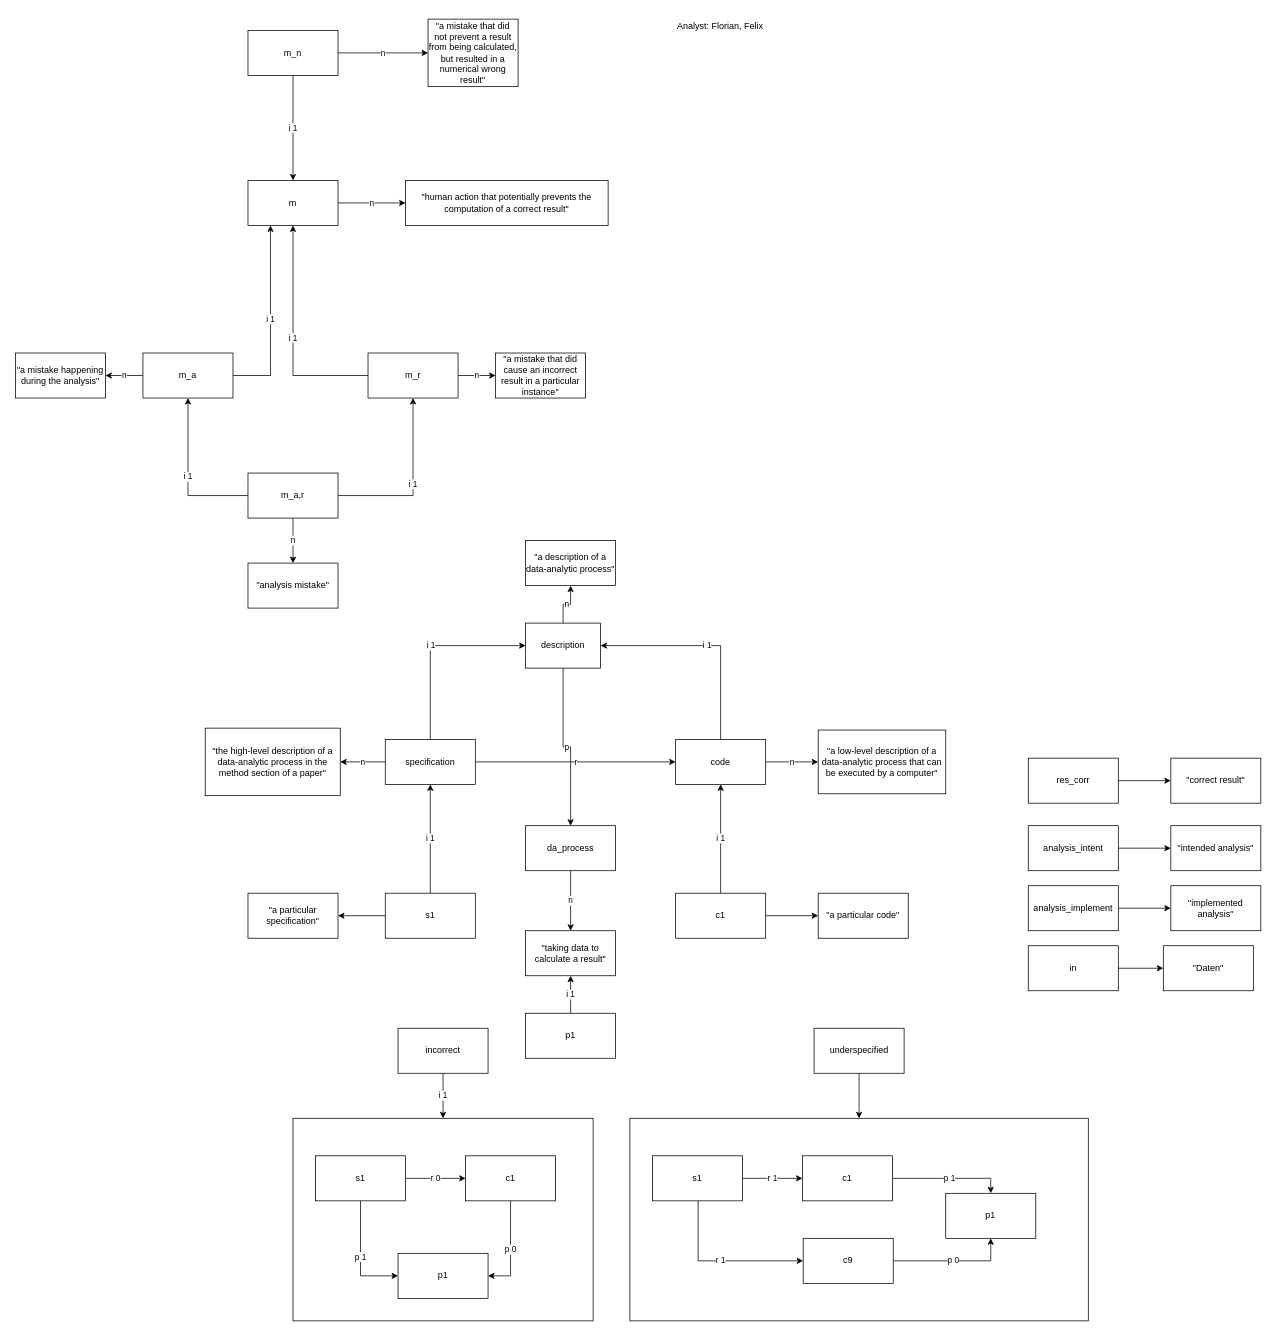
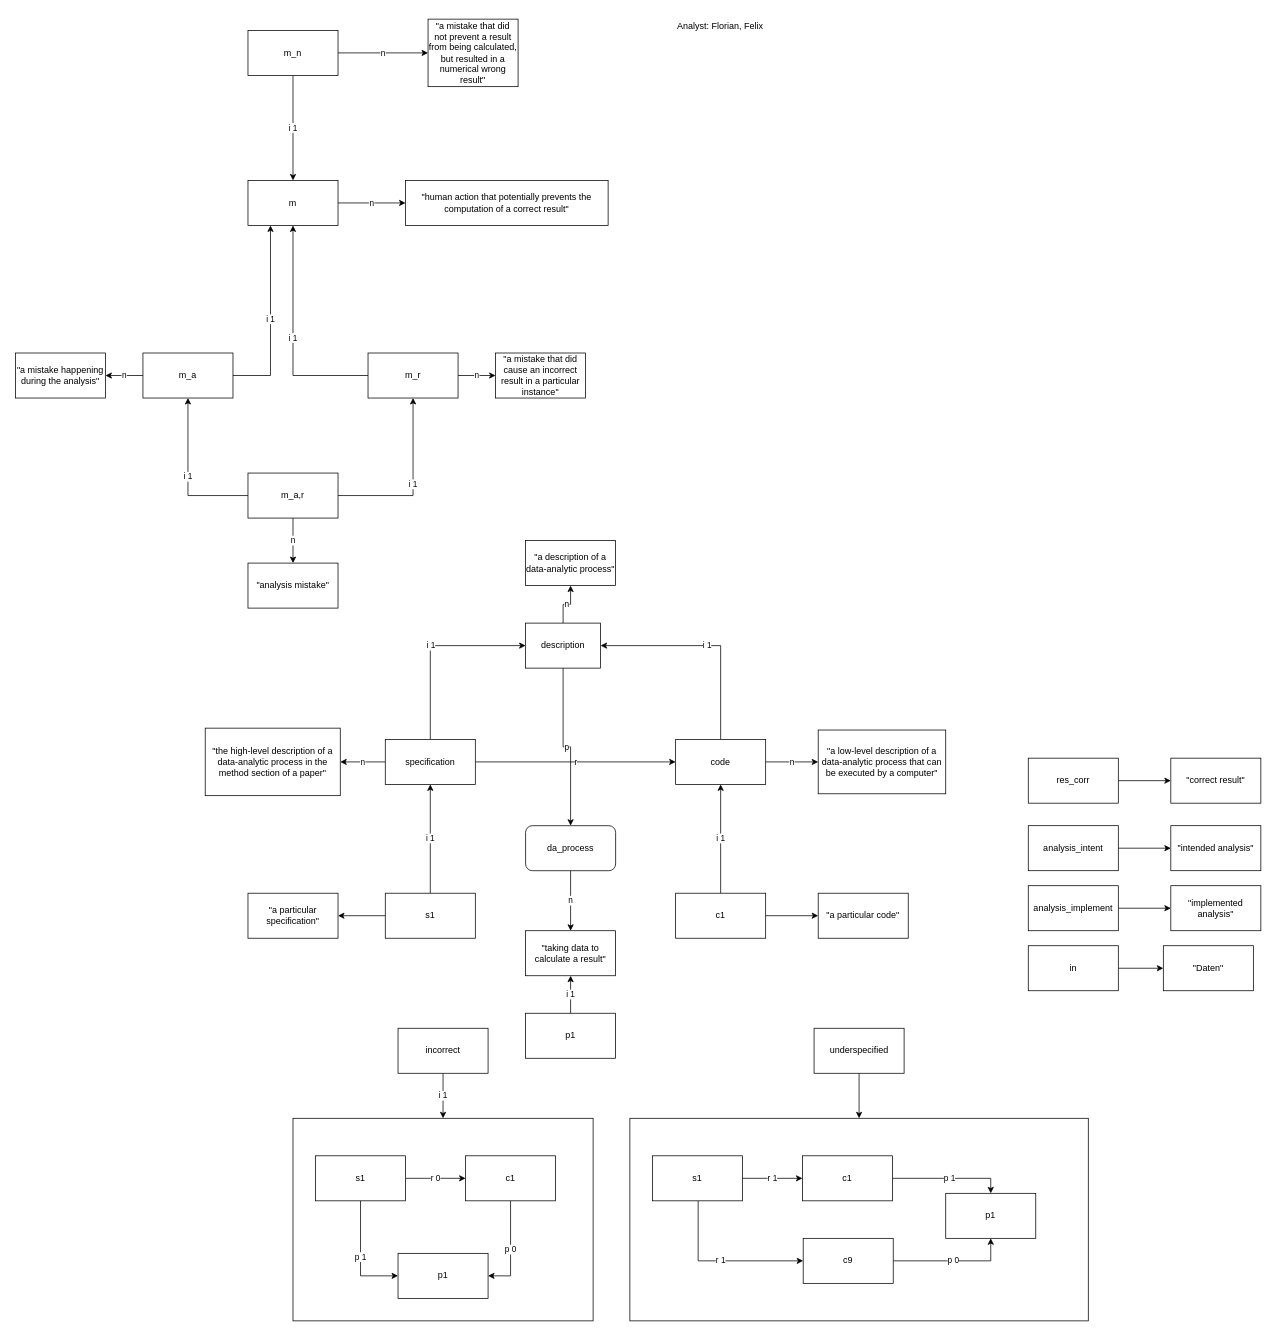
(570, 848) -> (570, 848)
